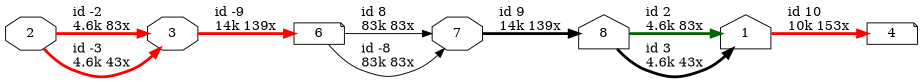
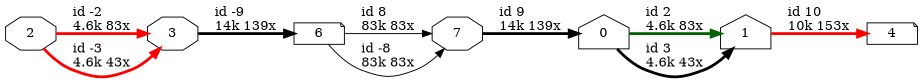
(241, 34) -> (241, 34)
(604, 34) -> (604, 34)
